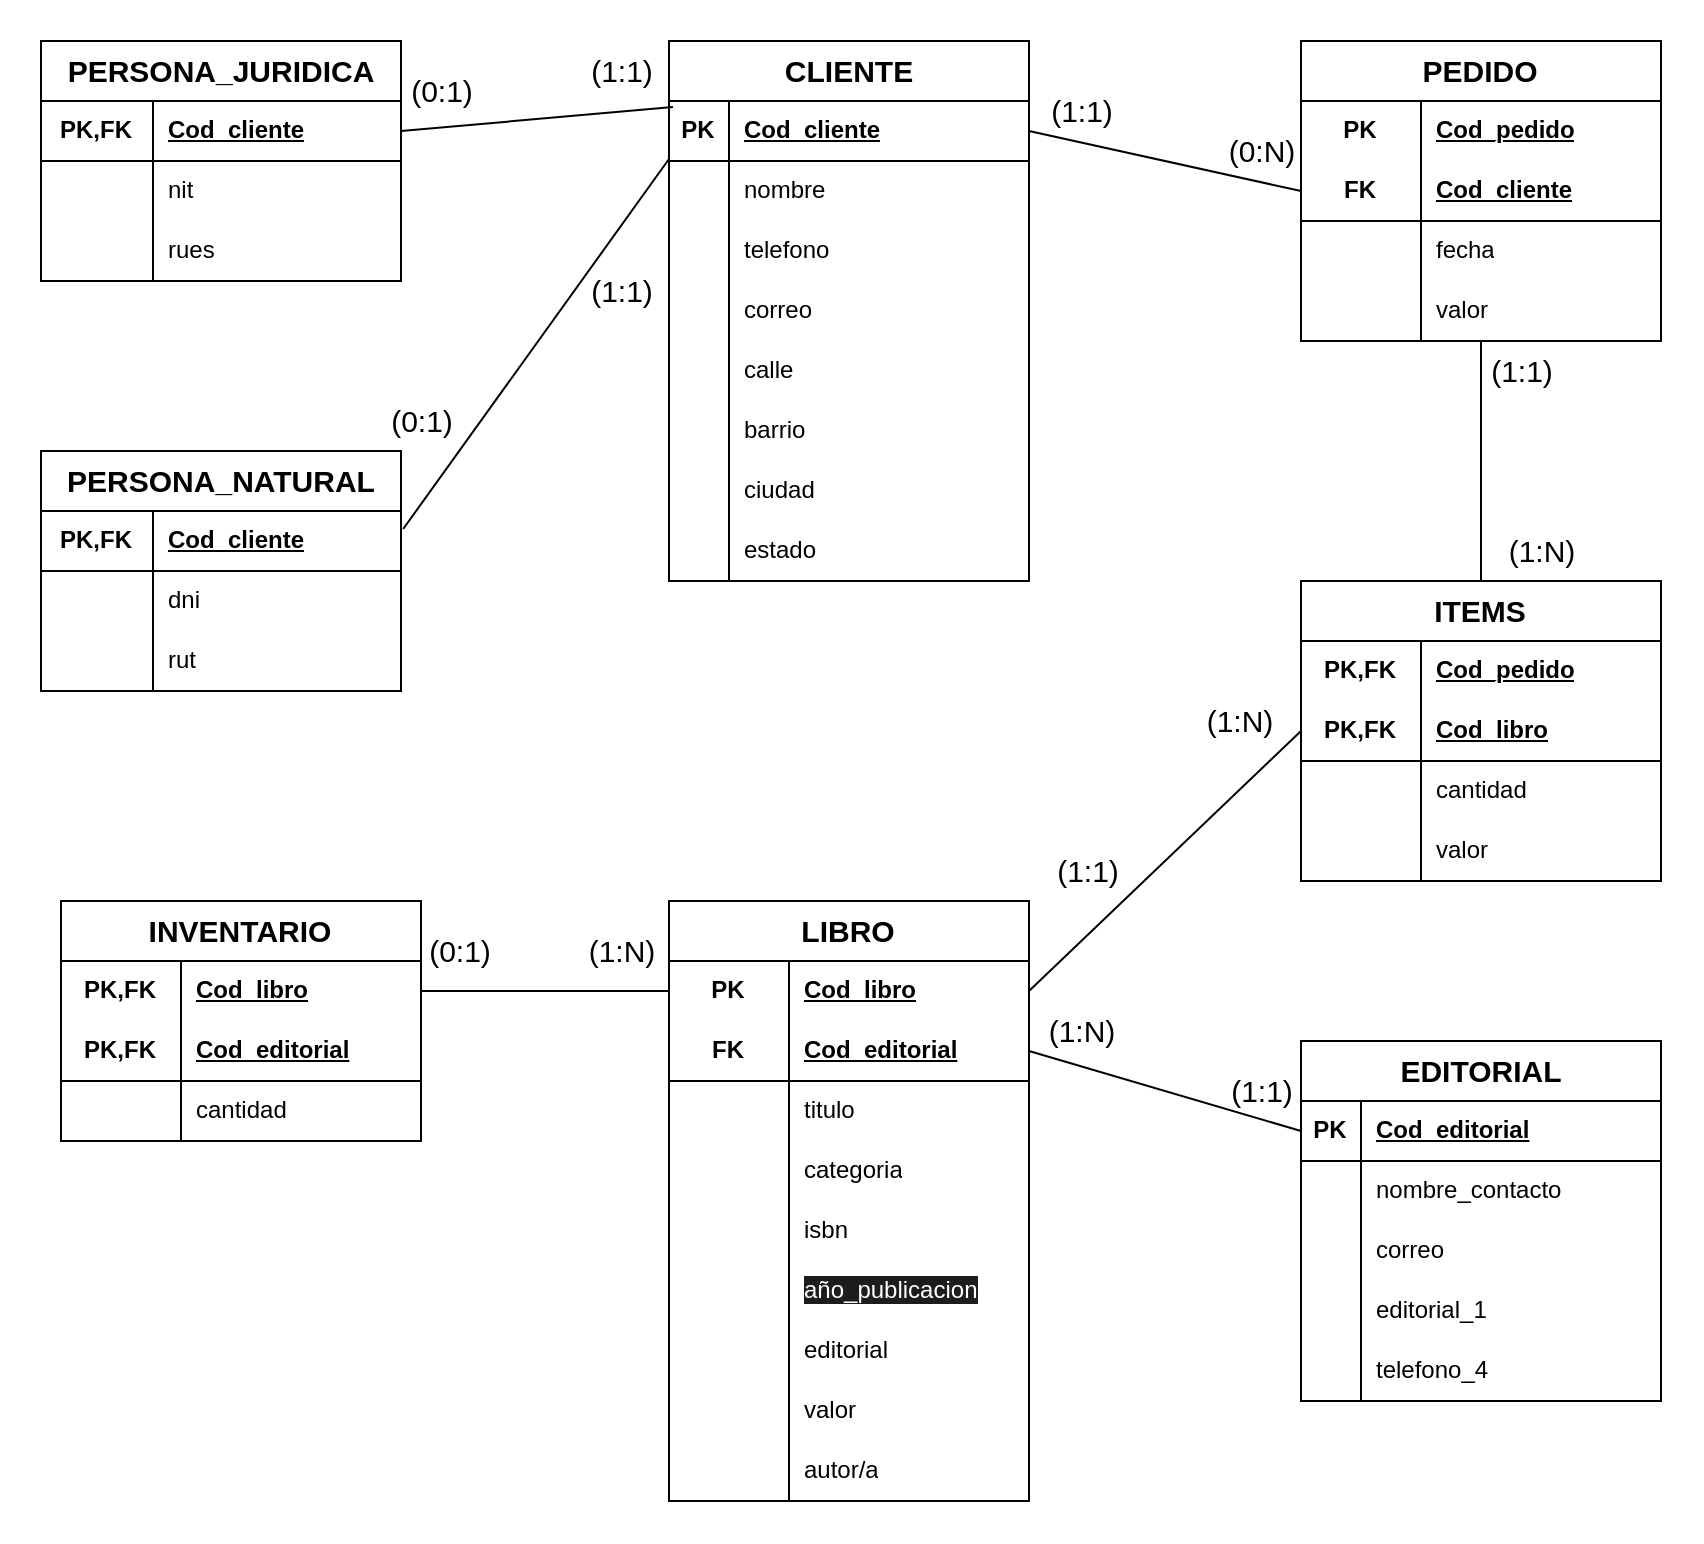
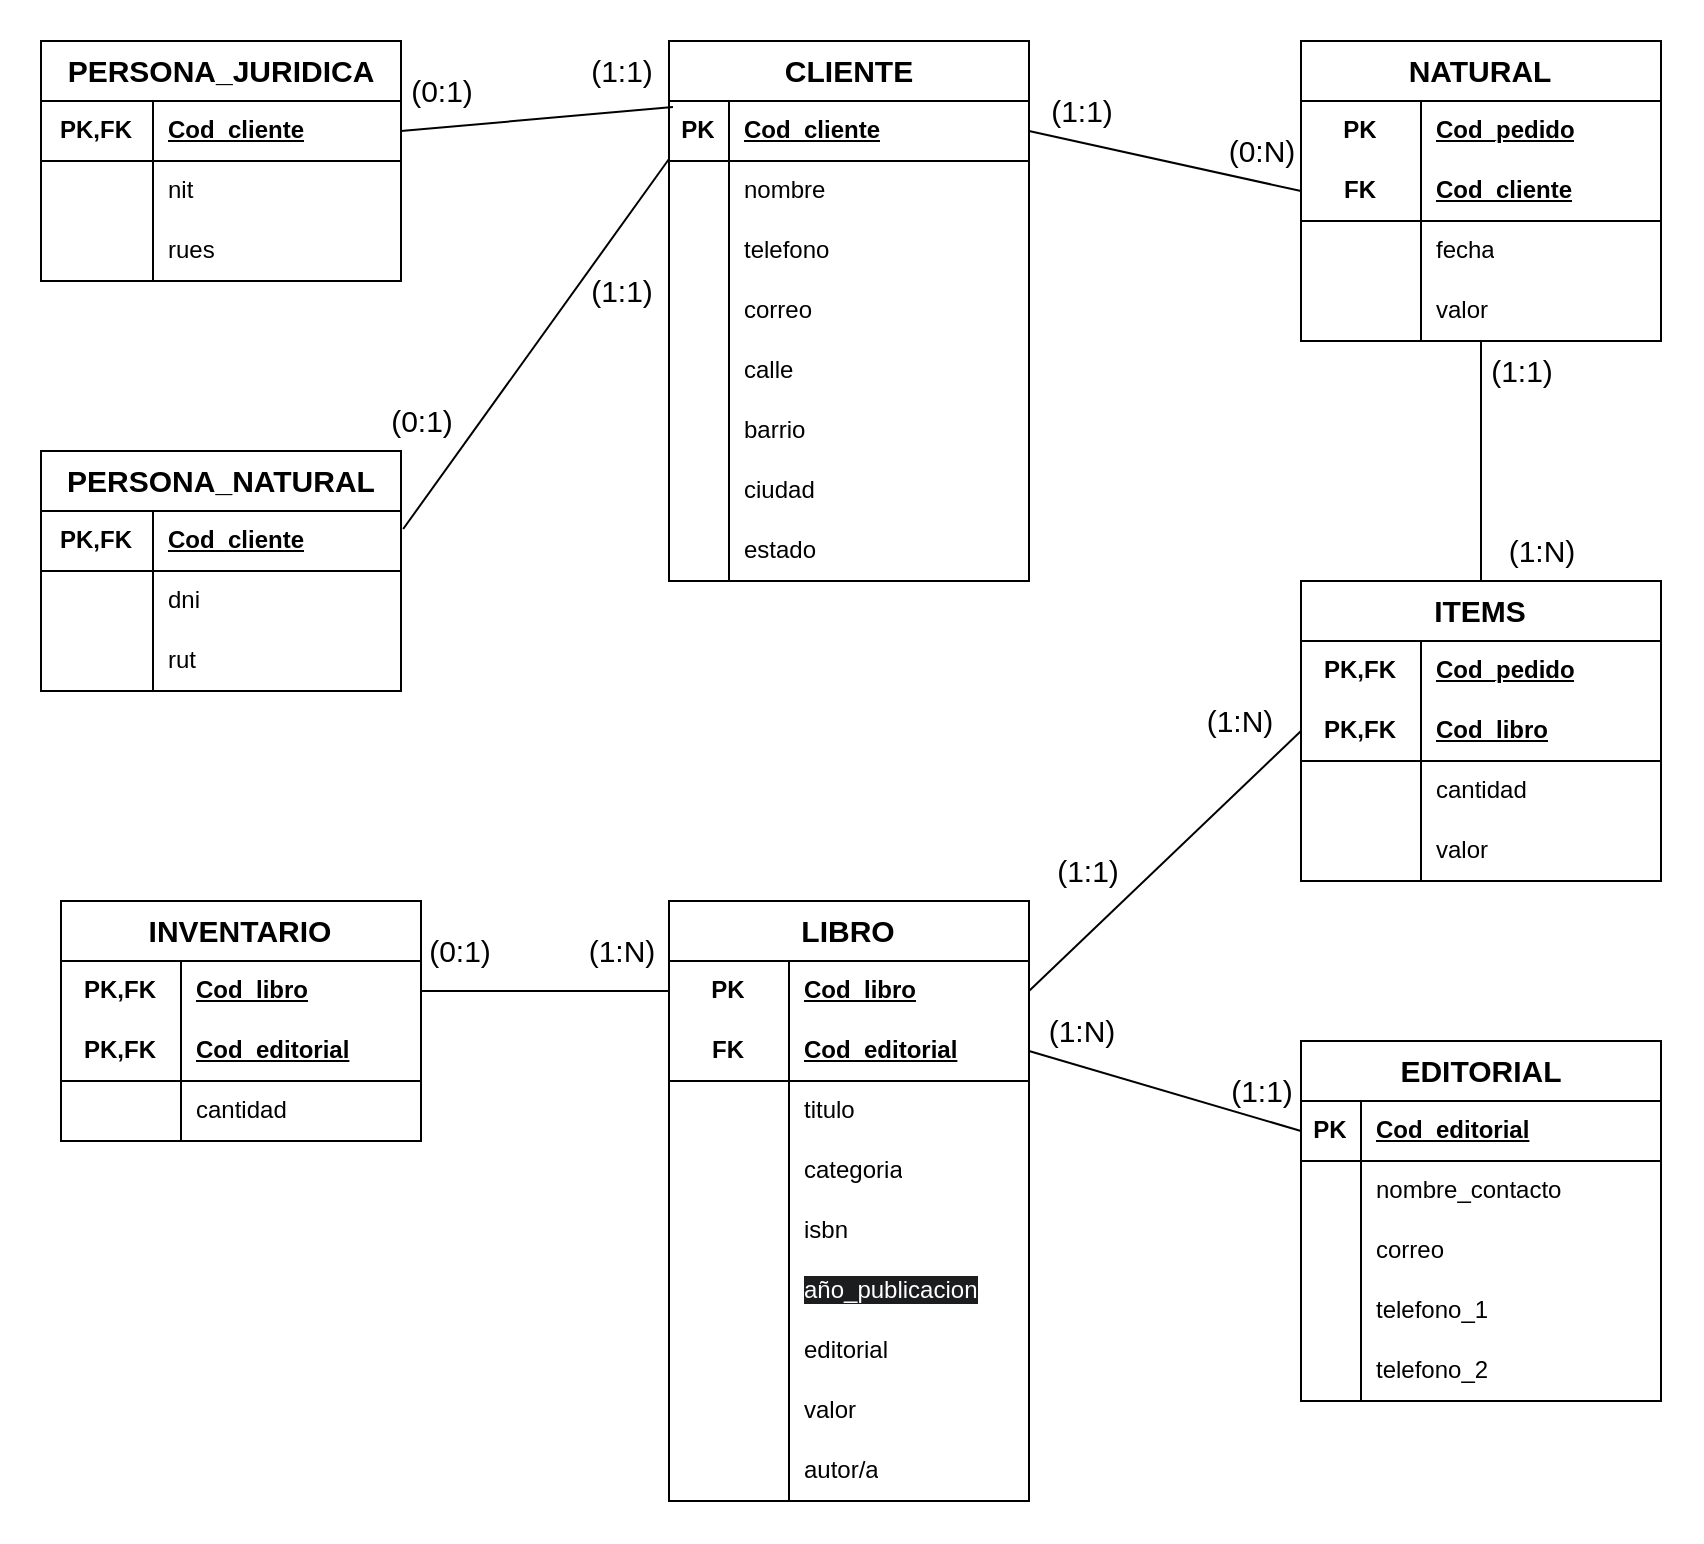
(1481, 71) -> (1481, 71)
(1442, 1311) -> (1441, 1311)
(1441, 1371) -> (1441, 1371)
